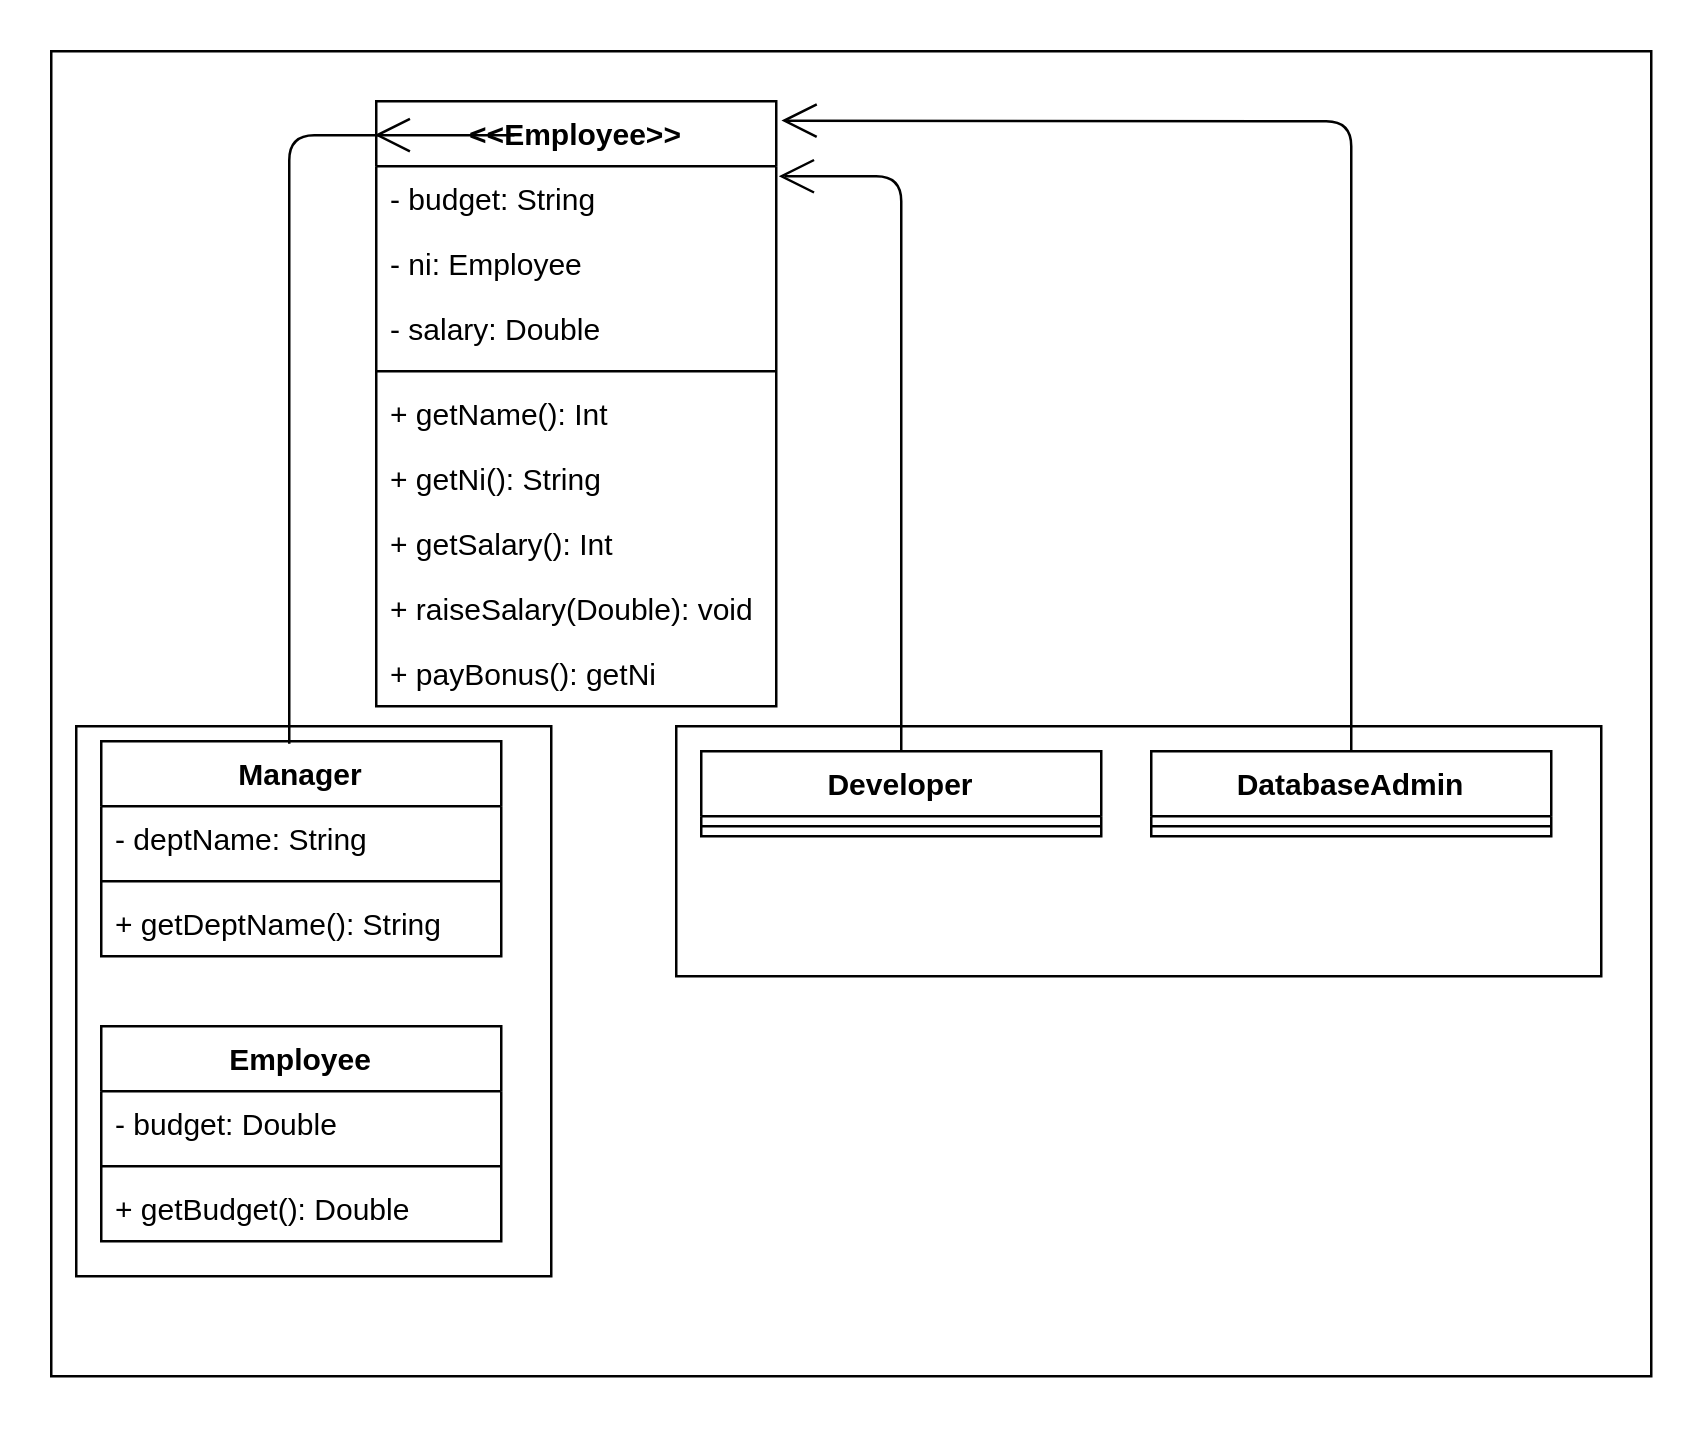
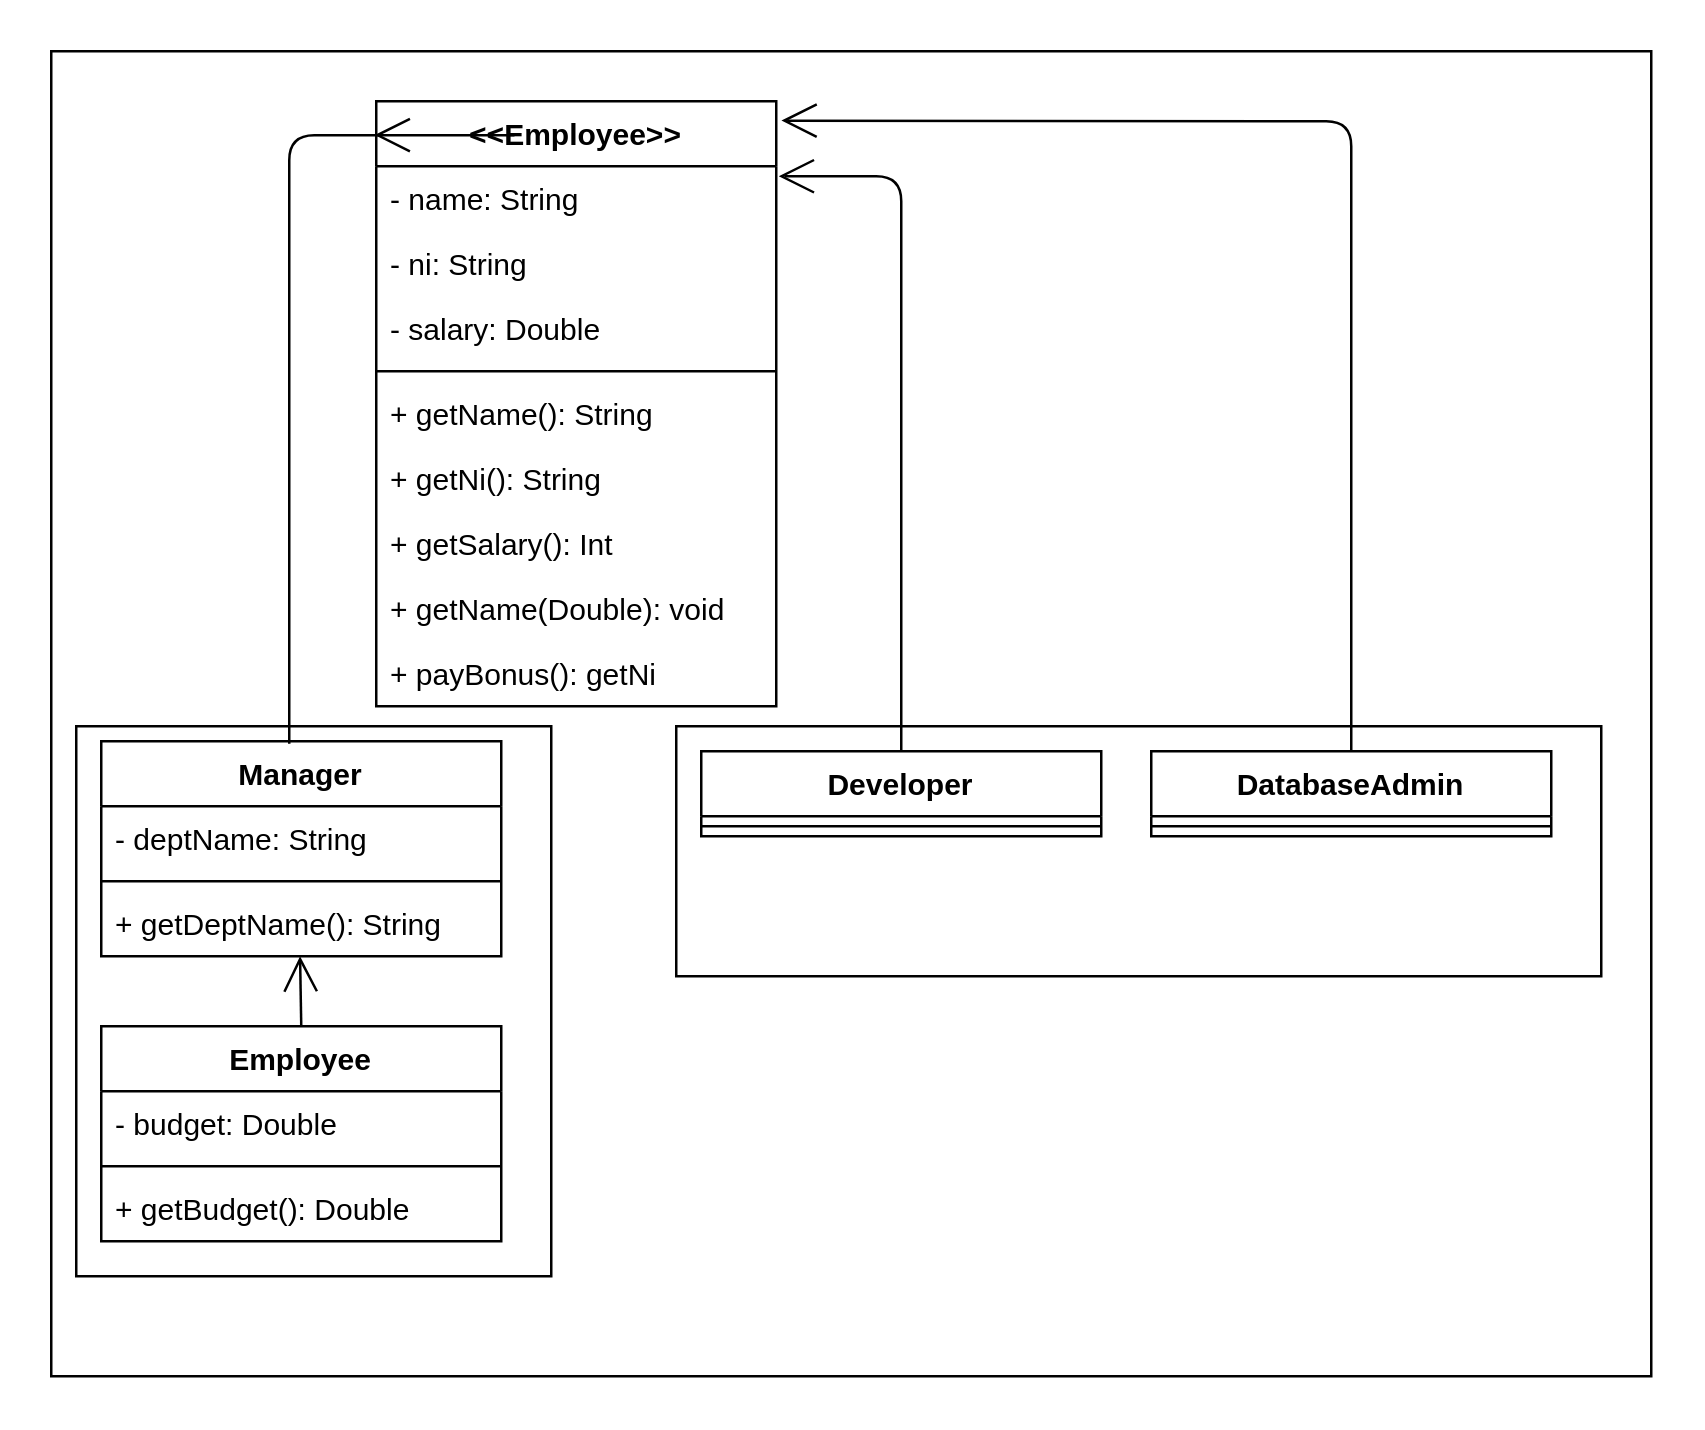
(509, 200) -> (492, 200)
(488, 265) -> (471, 265)
(513, 415) -> (534, 415)
(590, 610) -> (564, 610)
none -> (301, 994)
